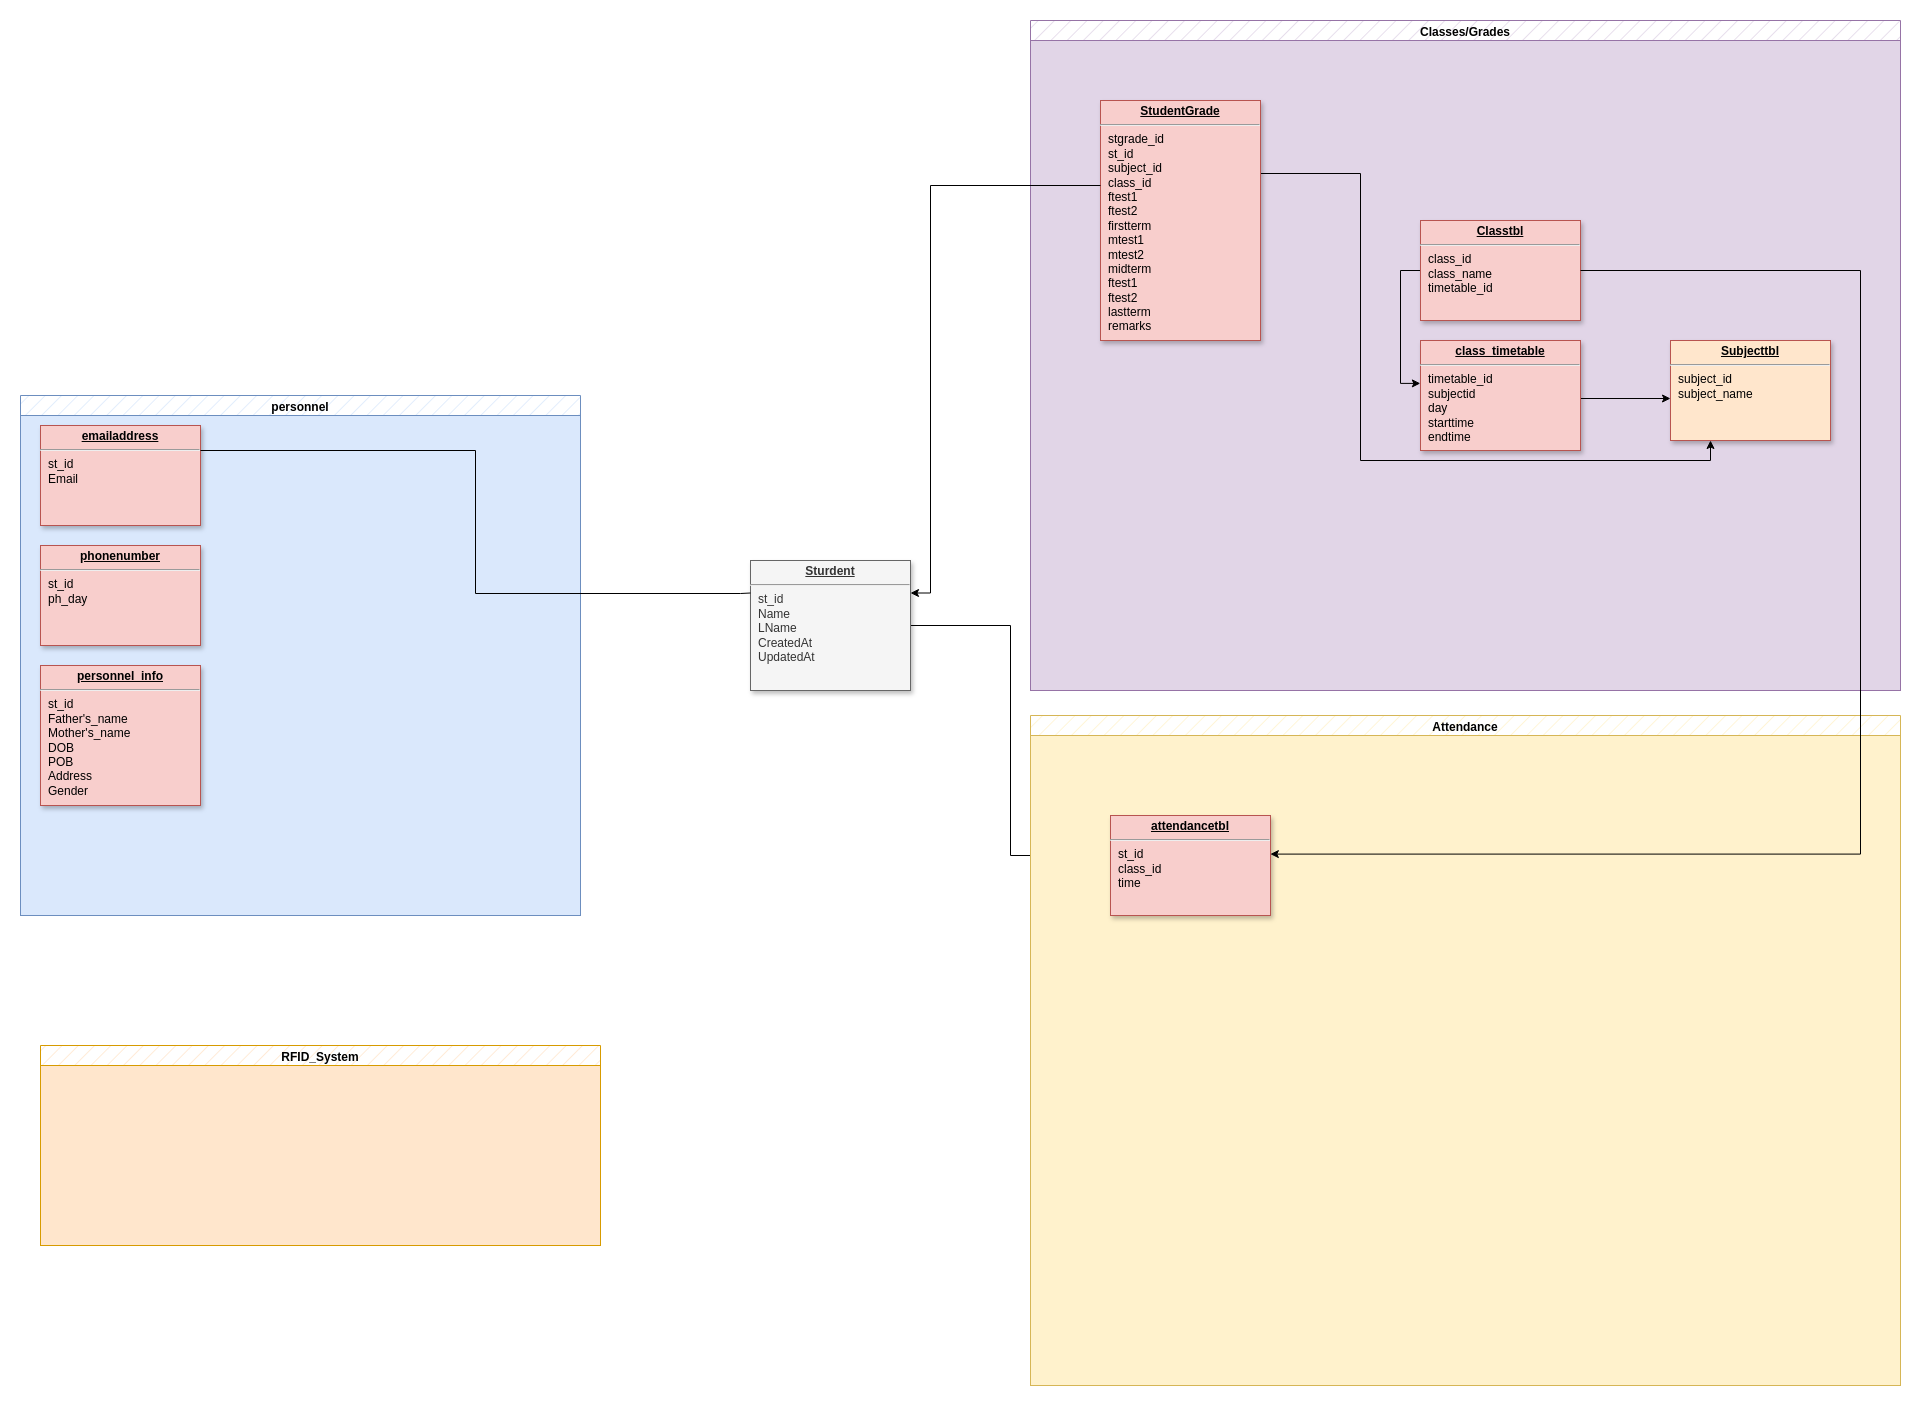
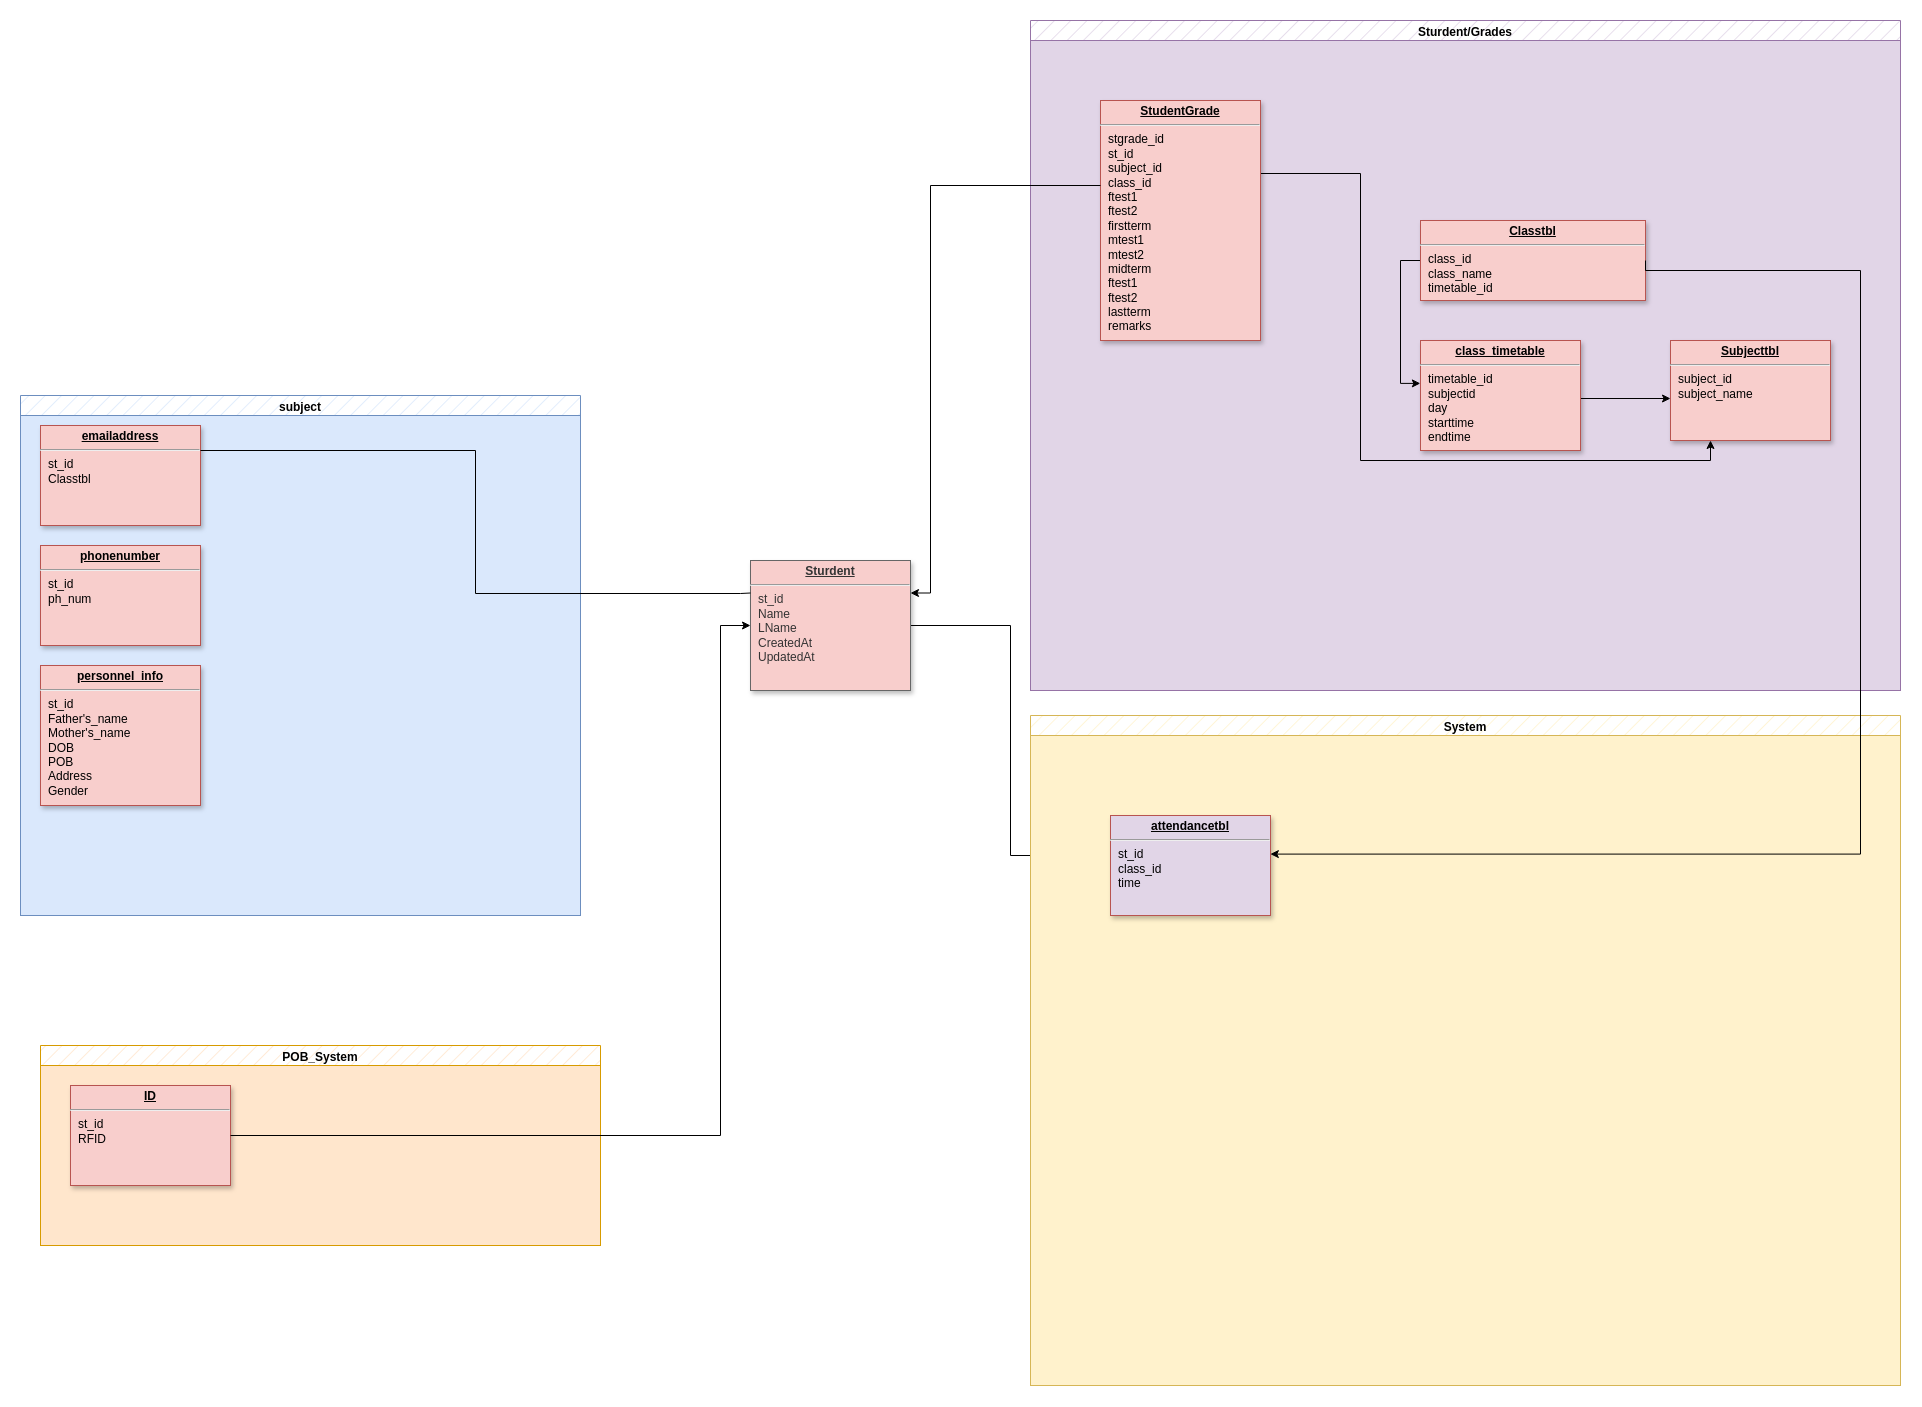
(1466, 33) -> (1466, 33)
(1501, 271) -> (1533, 261)
(1751, 391) -> (1751, 391)
(301, 408) -> (301, 408)
(78, 447) -> (78, 447)
(77, 567) -> (77, 567)
(831, 626) -> (831, 626)
(1466, 728) -> (1466, 728)
(1110, 856) -> (911, 626)
(1191, 866) -> (1191, 866)
(321, 1058) -> (321, 1058)
none -> (721, 1115)
none -> (151, 1136)
